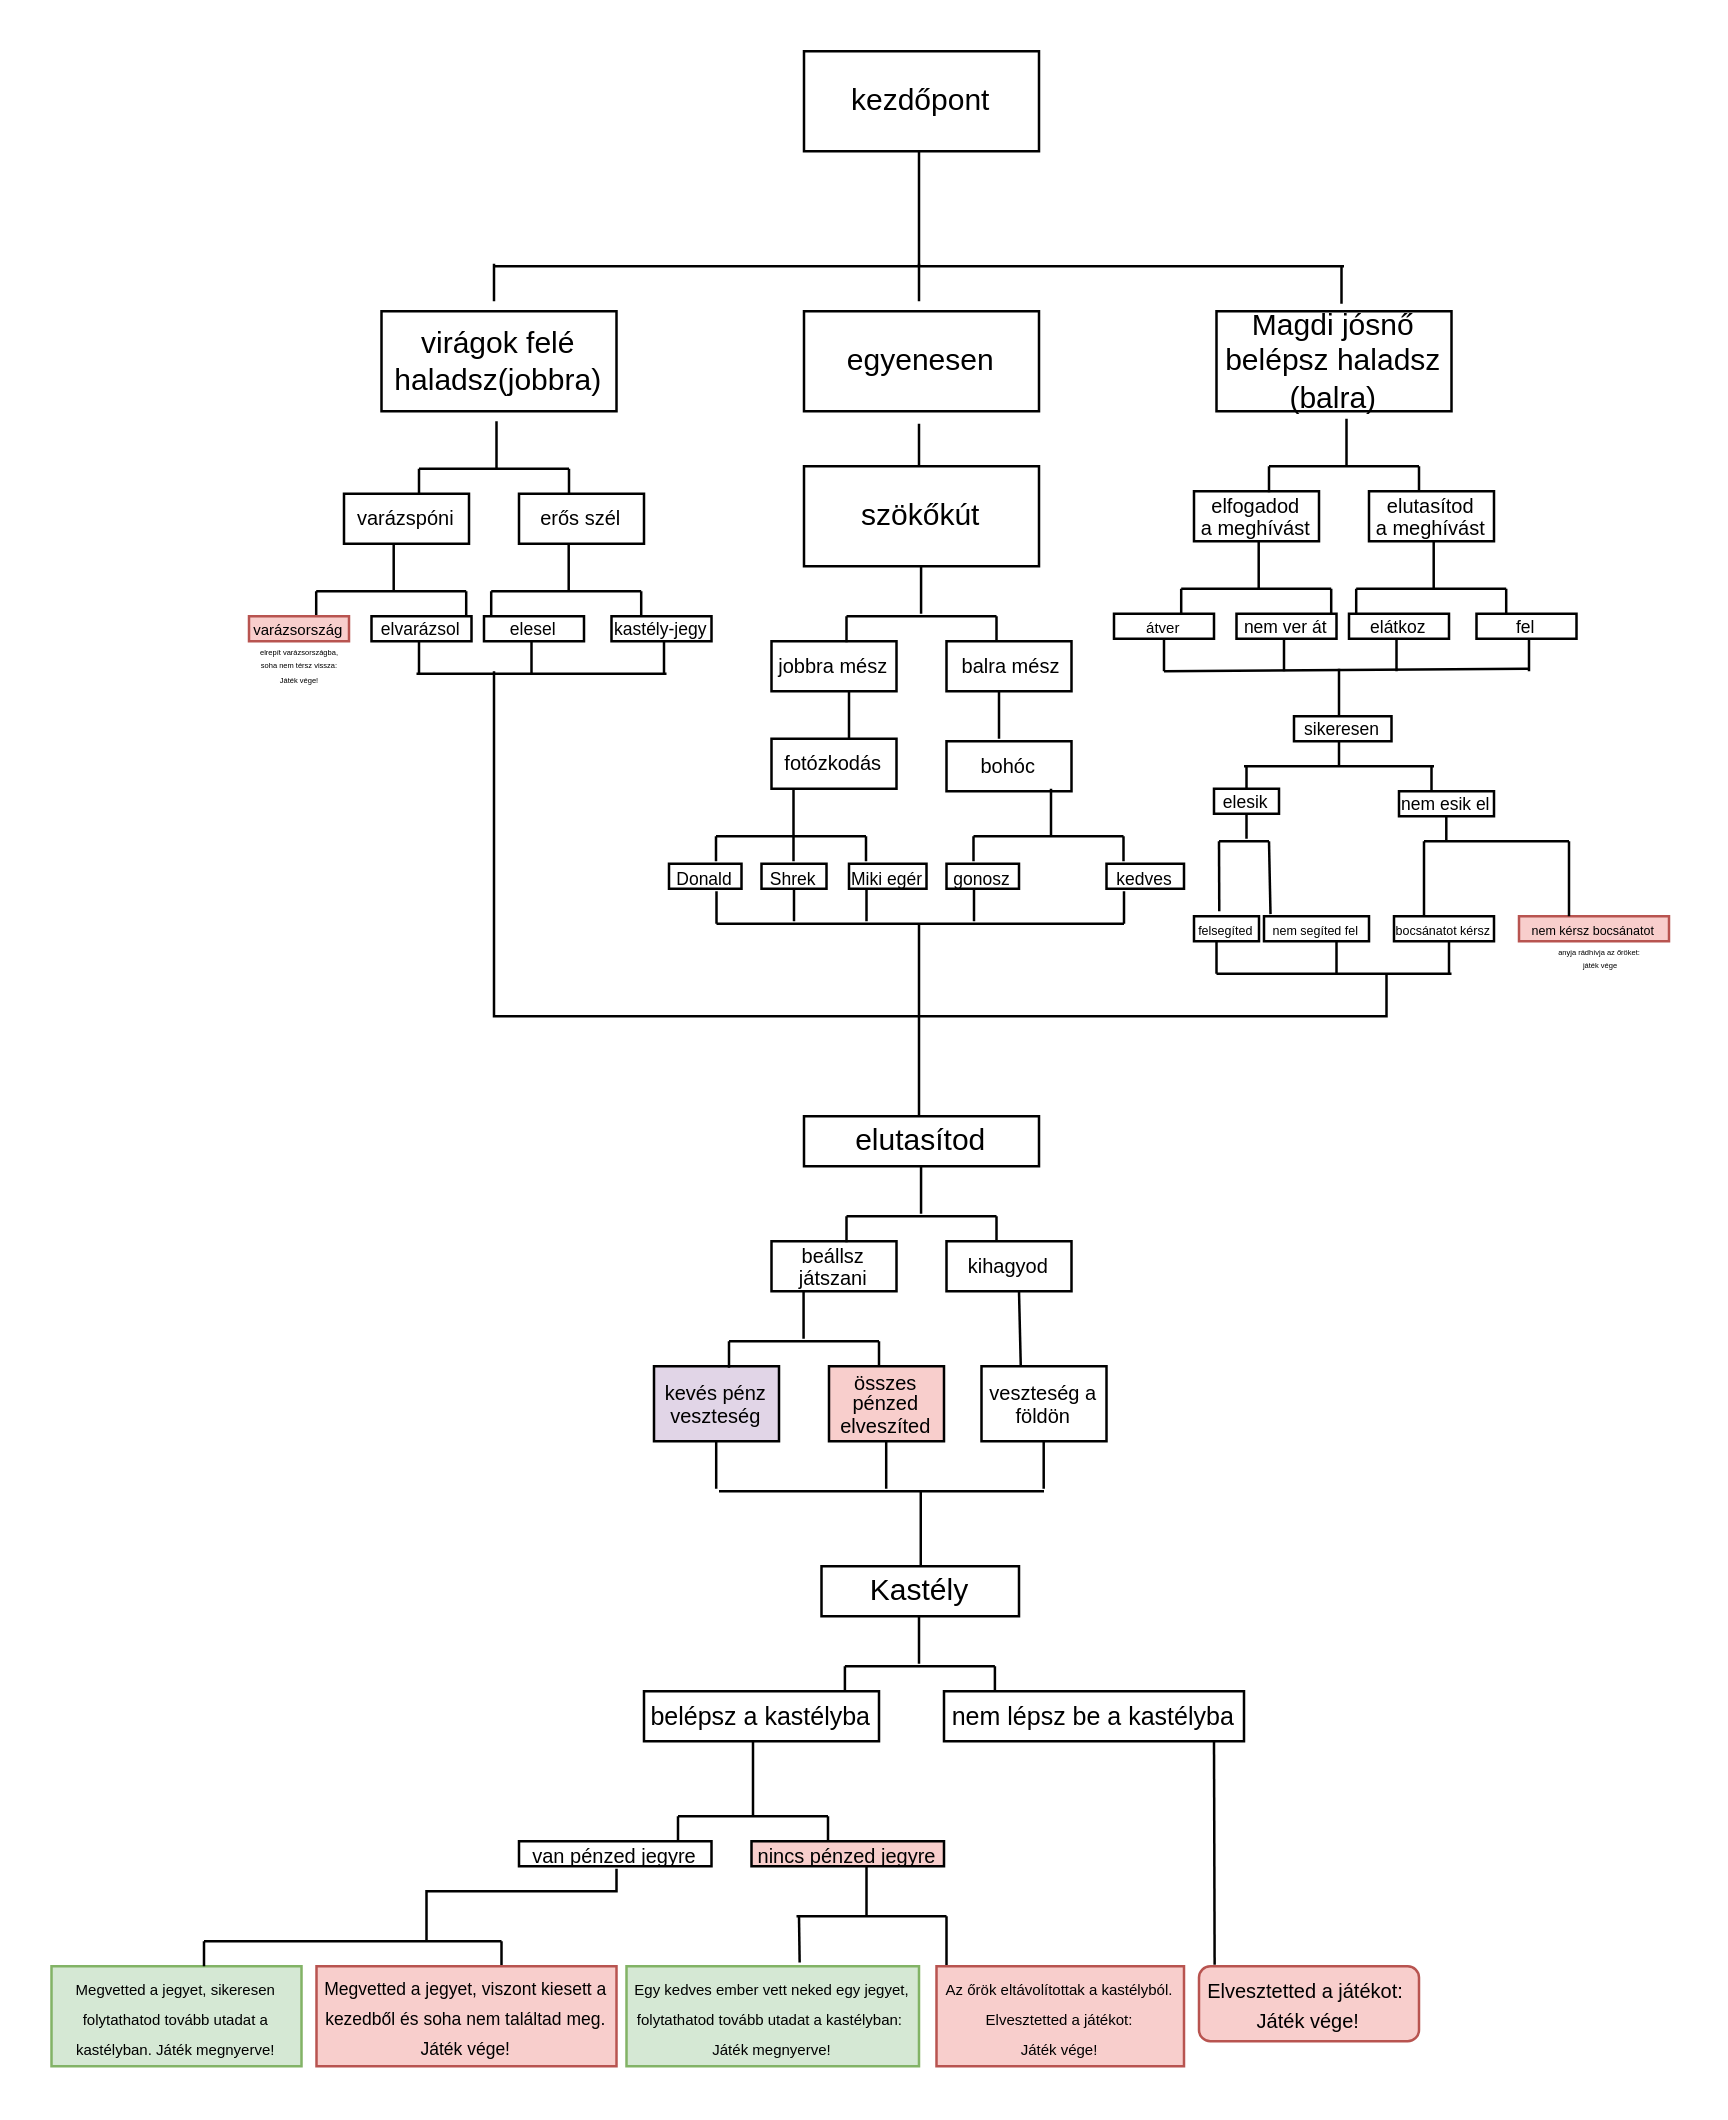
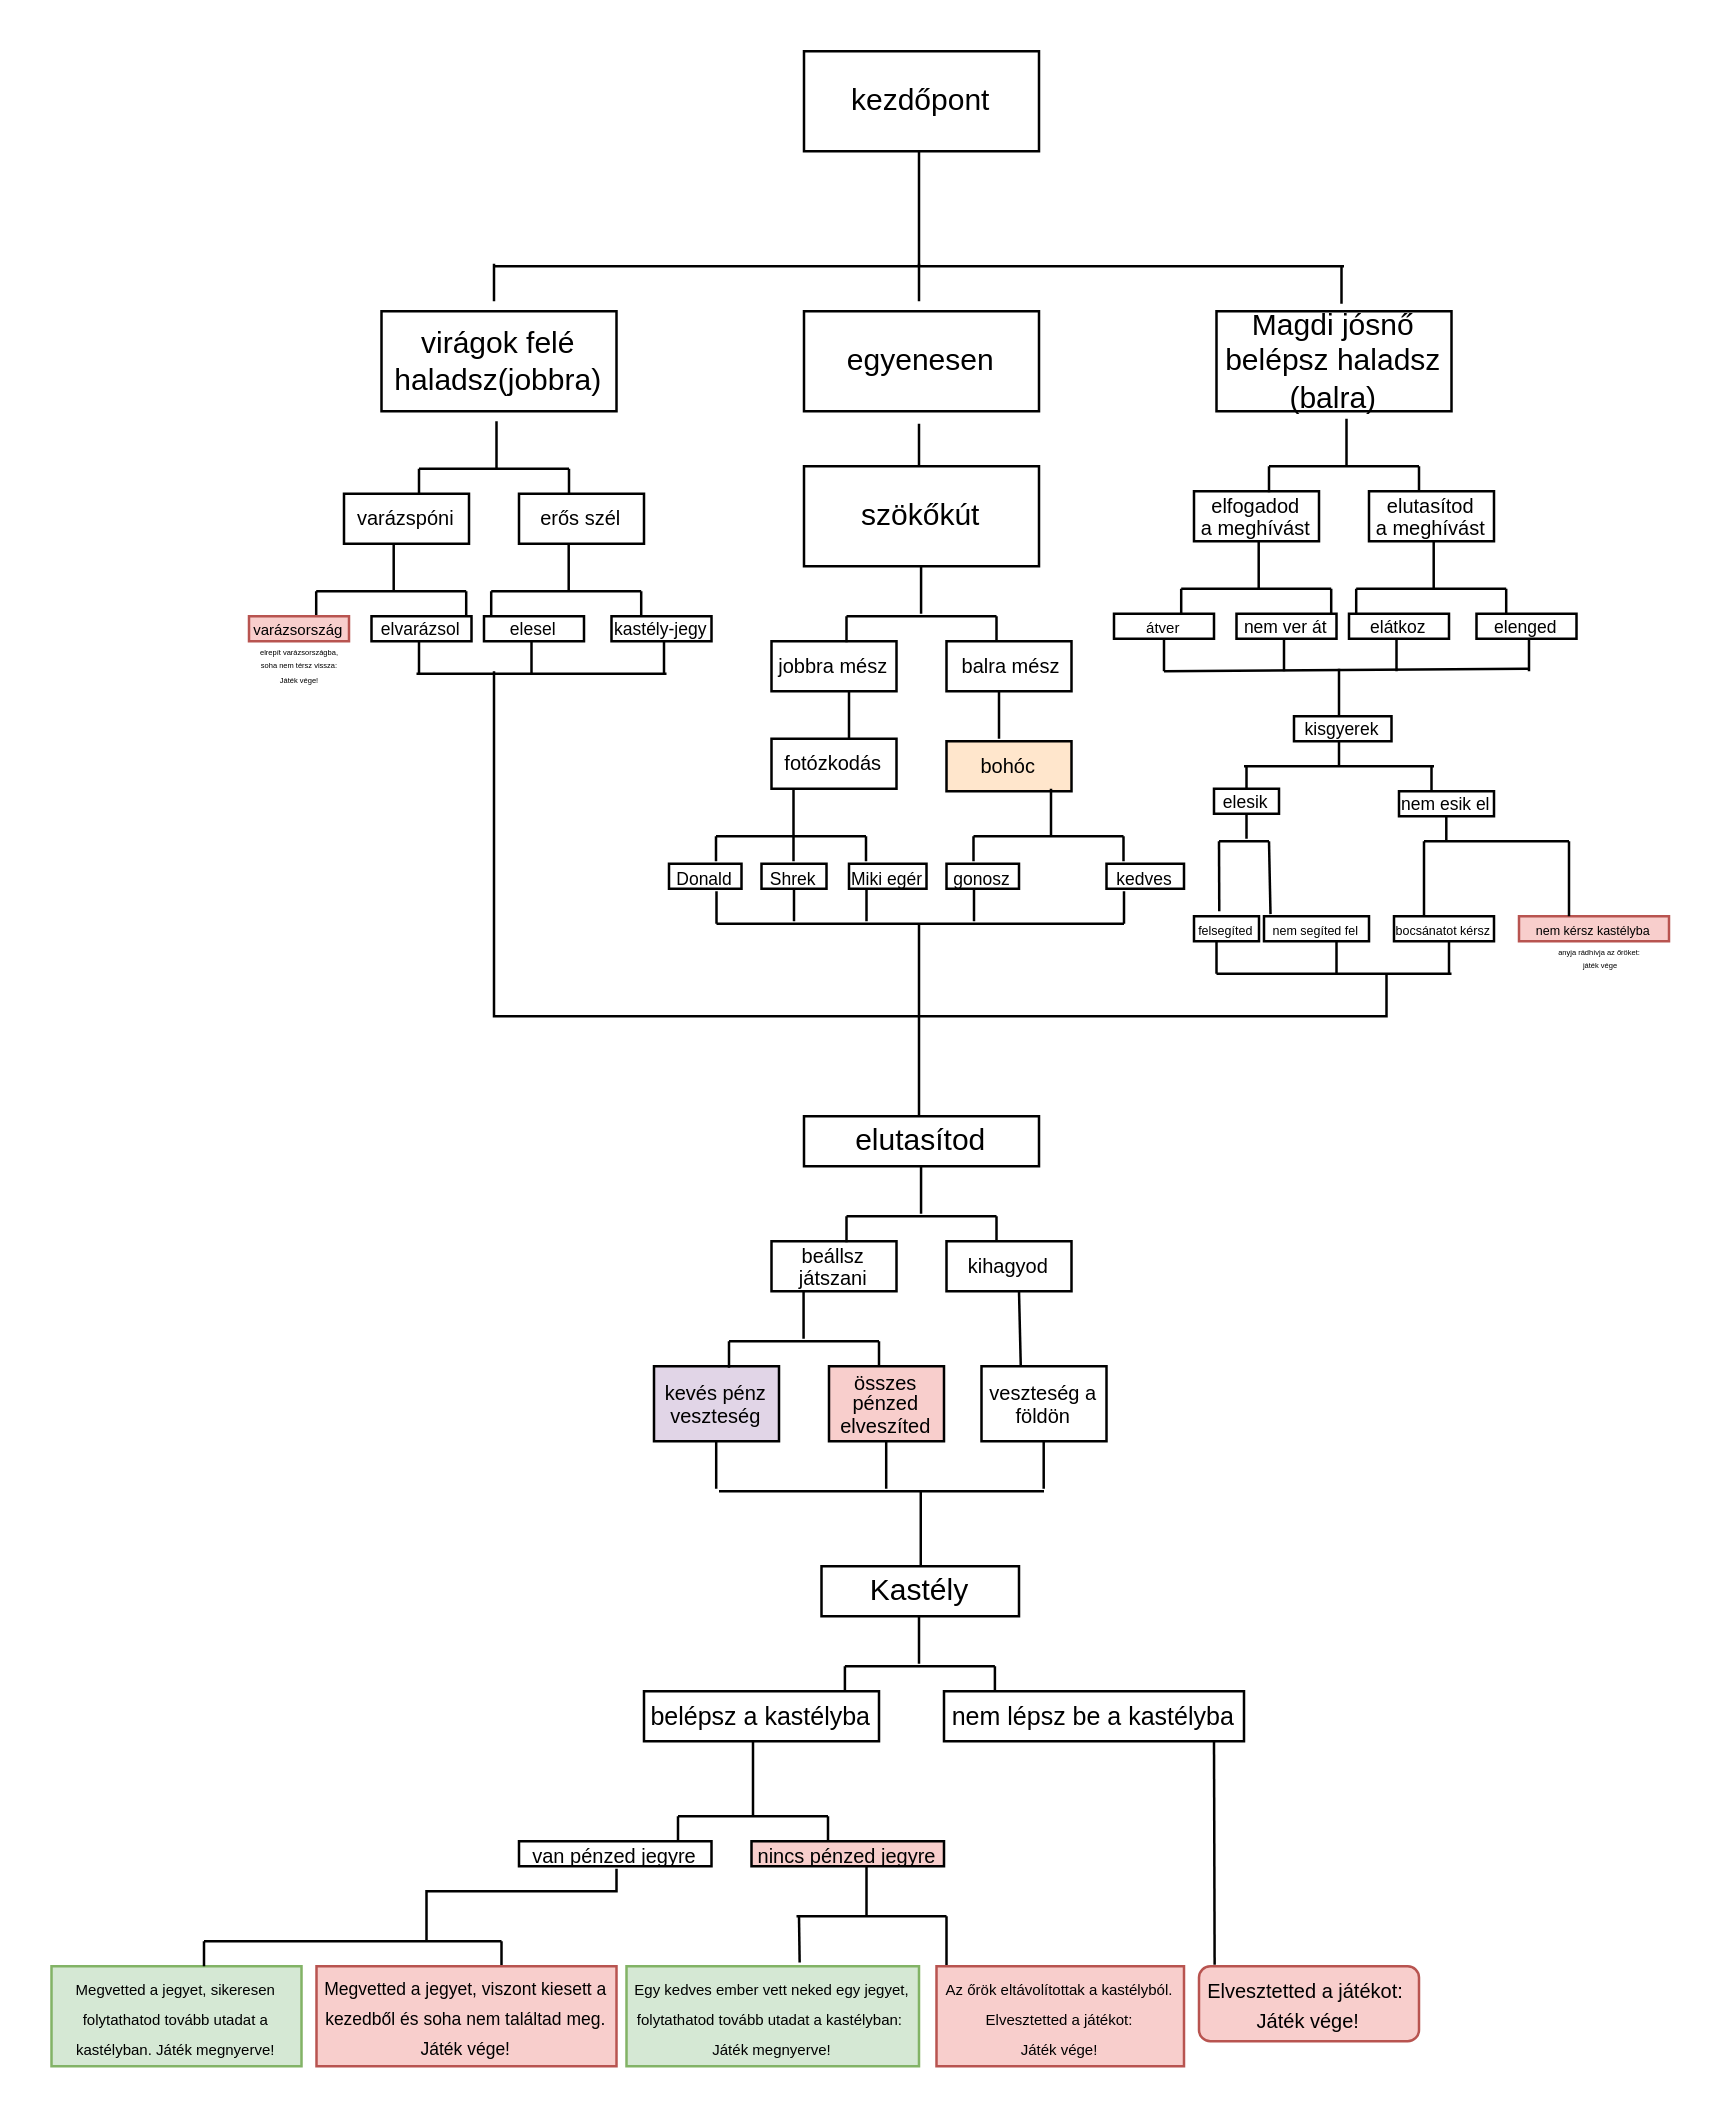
(1526, 626) -> (1526, 626)
(1343, 729) -> (1343, 729)
(1009, 766) -> (1009, 766)
(1594, 929) -> (1594, 929)
